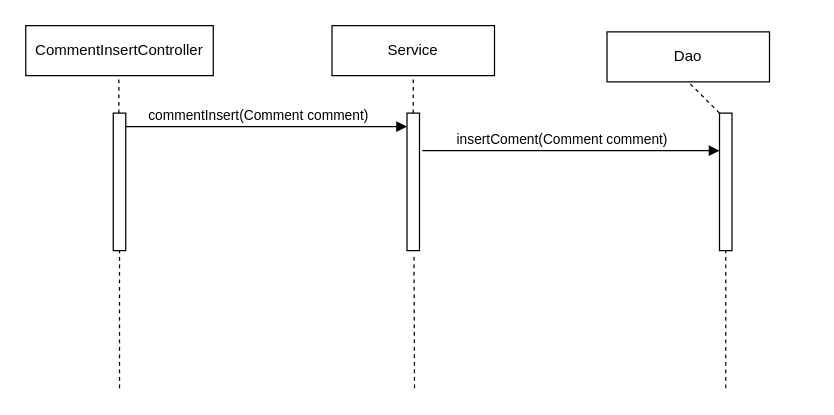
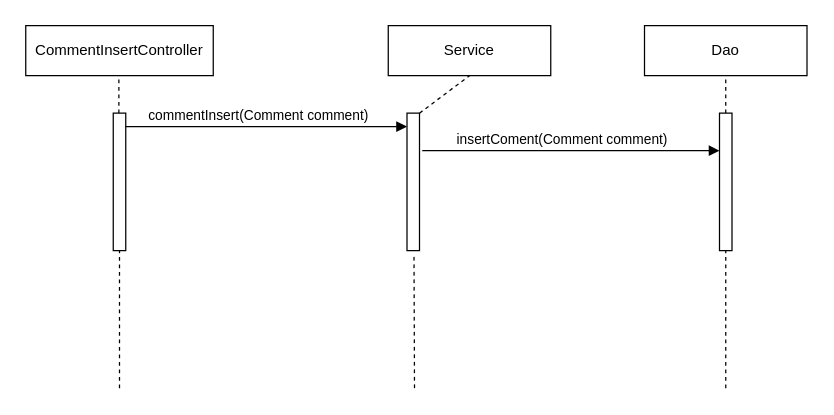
(413, 51) -> (469, 51)
(688, 57) -> (726, 51)
